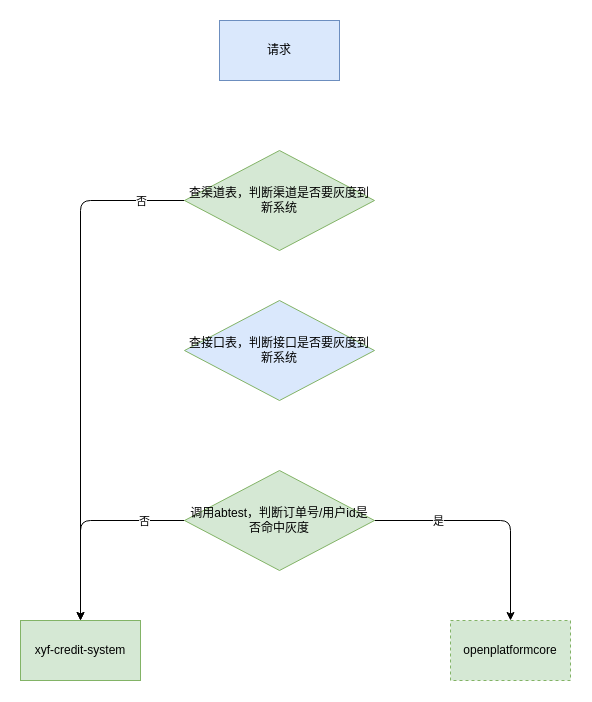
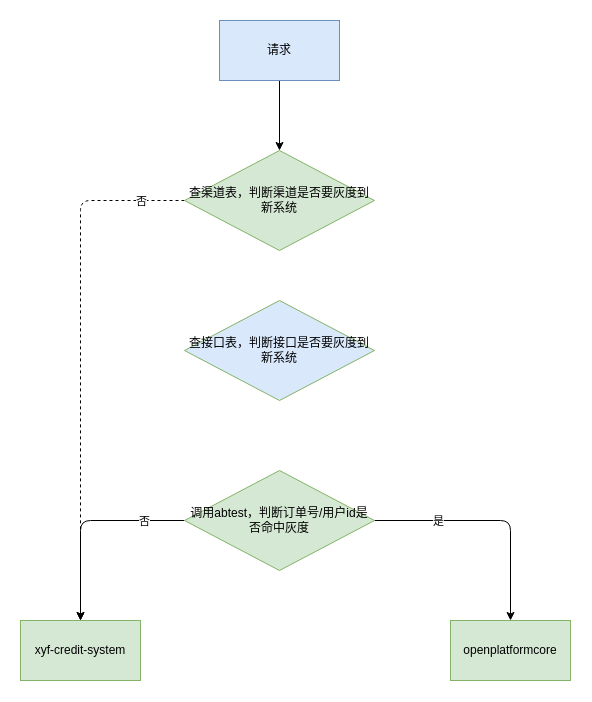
none -> (280, 112)
(81, 340) -> (81, 340)
(511, 651) -> (511, 651)
